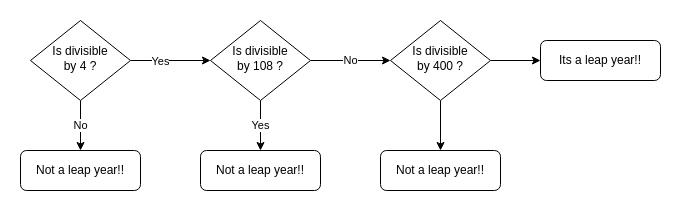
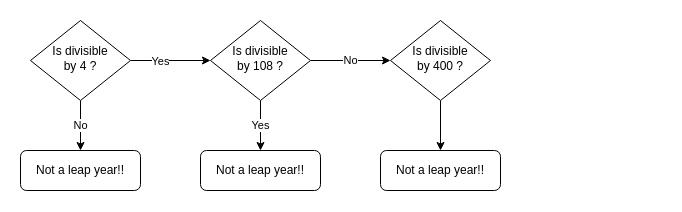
(512, 61) -> none
(601, 61) -> none
